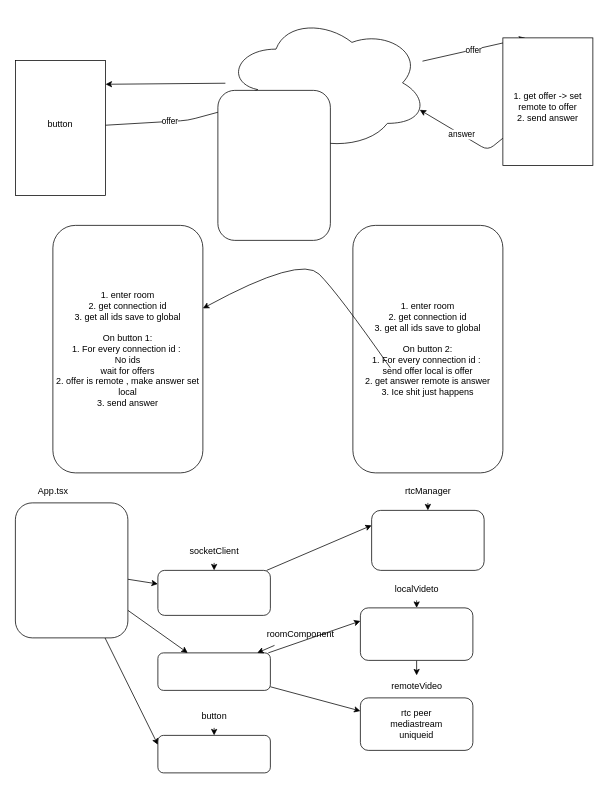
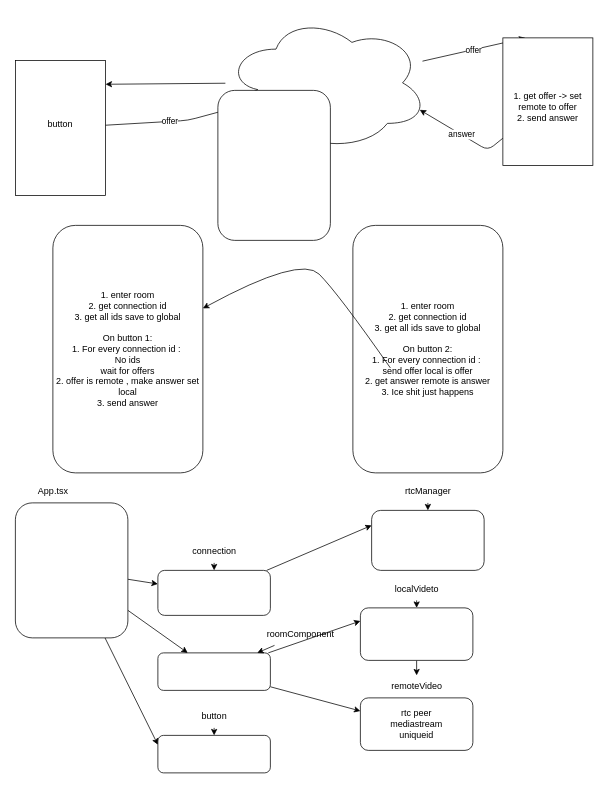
(215, 552) -> (215, 552)
